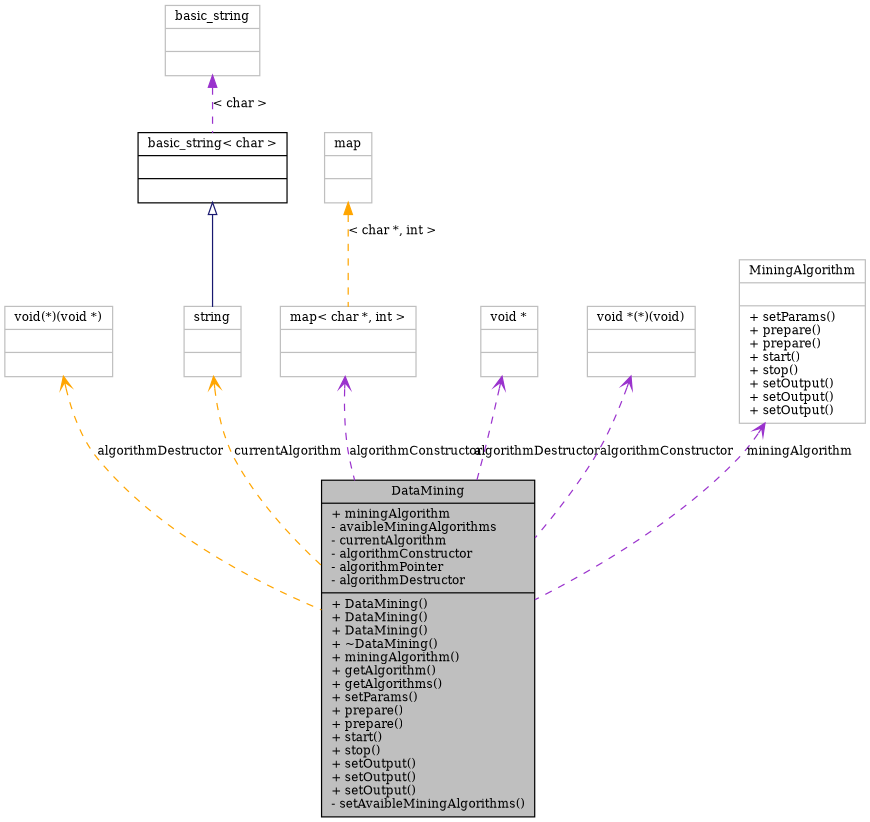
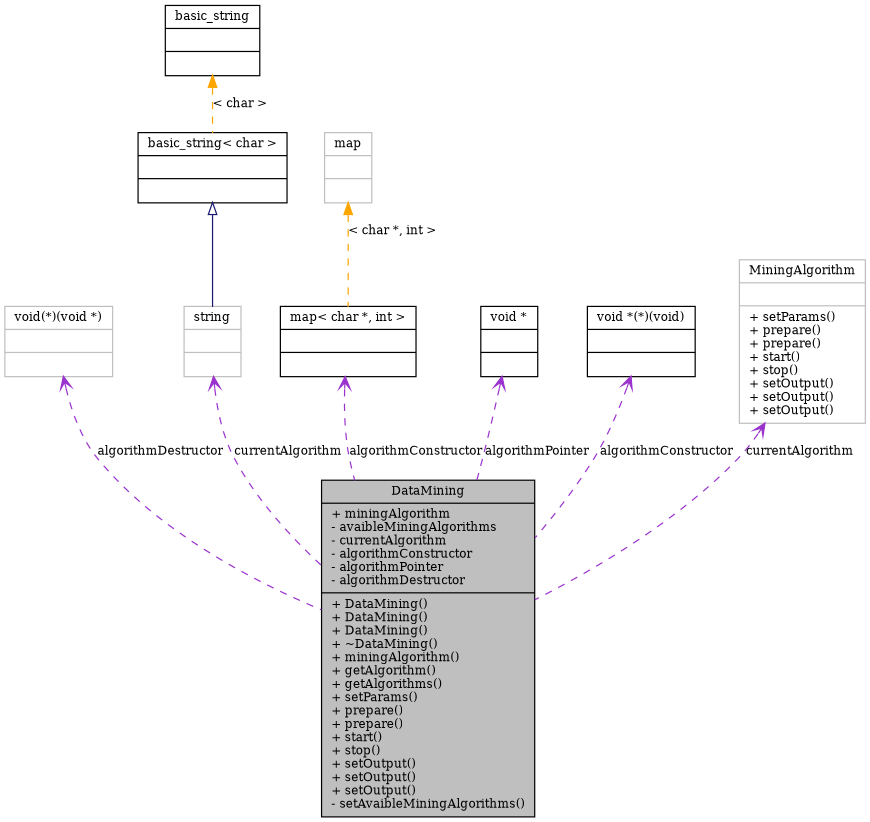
(213, 41) -> (213, 41)
(213, 110) -> (213, 110)
(348, 342) -> (348, 342)
(509, 342) -> (509, 342)
(641, 342) -> (641, 342)
(537, 452) -> (537, 452)
(800, 452) -> (800, 452)
(251, 486) -> (251, 486)
(169, 525) -> (169, 525)
